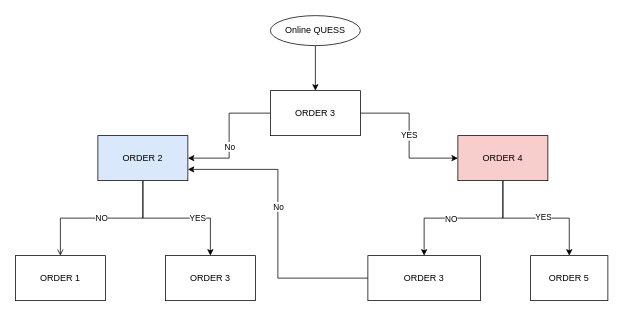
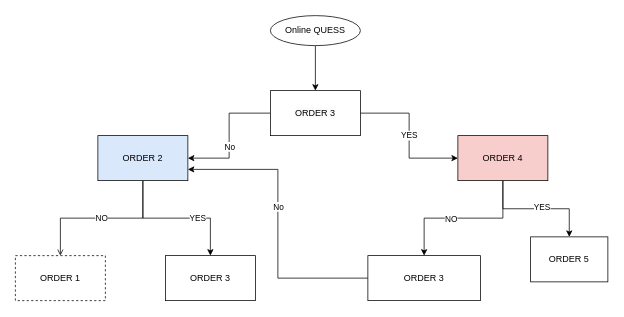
(60, 278) -> (60, 278)
(569, 278) -> (569, 259)
